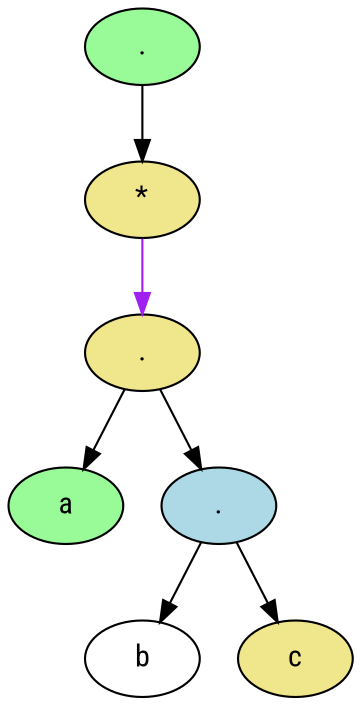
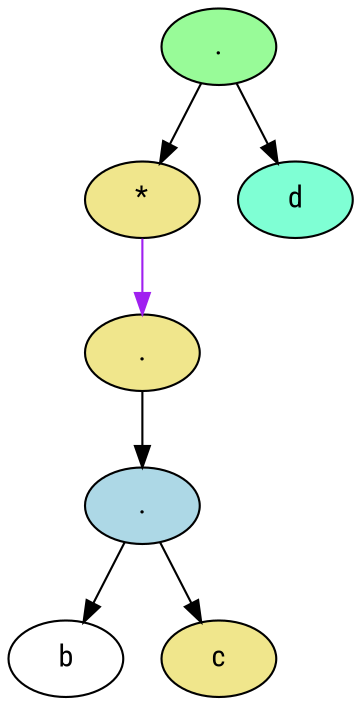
none -> (295, 200)
(66, 506) -> none
